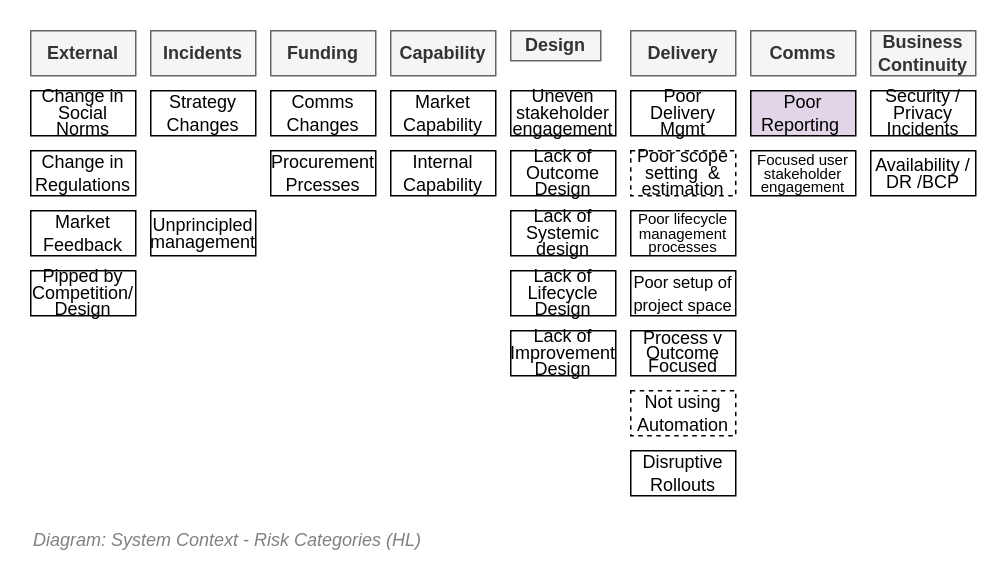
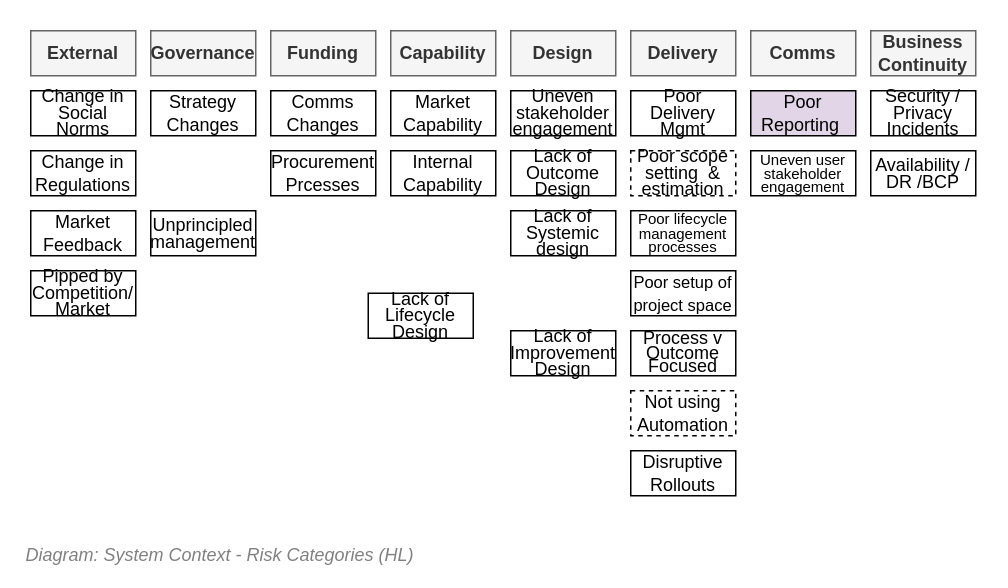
(556, 46) -> (563, 53)
(203, 53) -> (203, 53)
(803, 173) -> (803, 173)
(83, 293) -> (83, 293)
(563, 293) -> (421, 316)
(421, 541) -> (413, 556)
